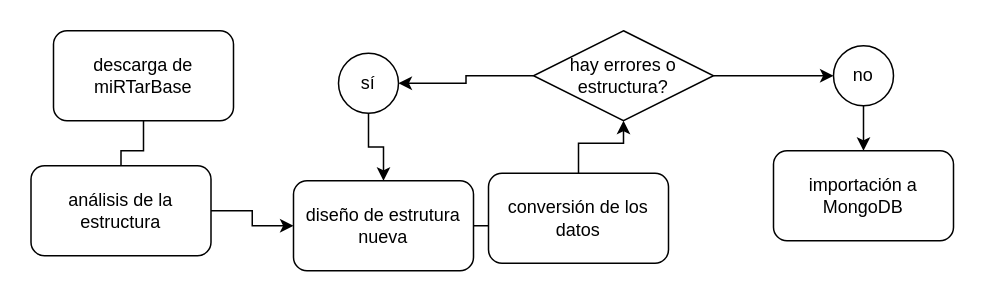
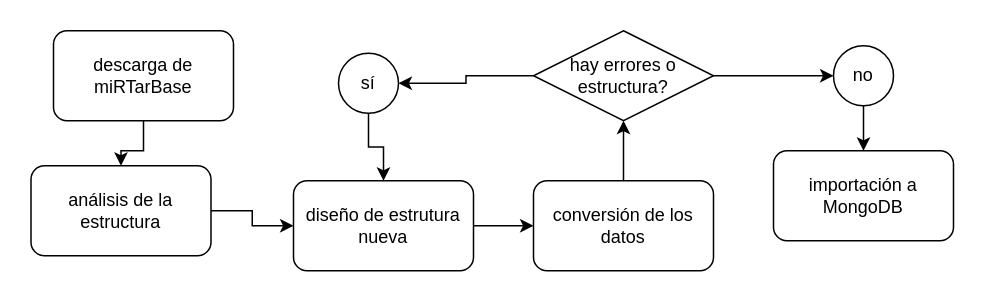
(121, 154) -> (123, 151)
(578, 218) -> (623, 226)
